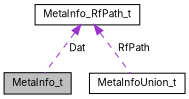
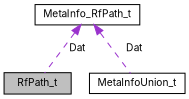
(133, 49) -> (133, 49)
(38, 83) -> (38, 83)
